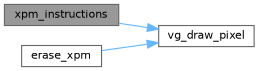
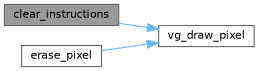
(62, 15) -> (62, 15)
(62, 56) -> (62, 56)
